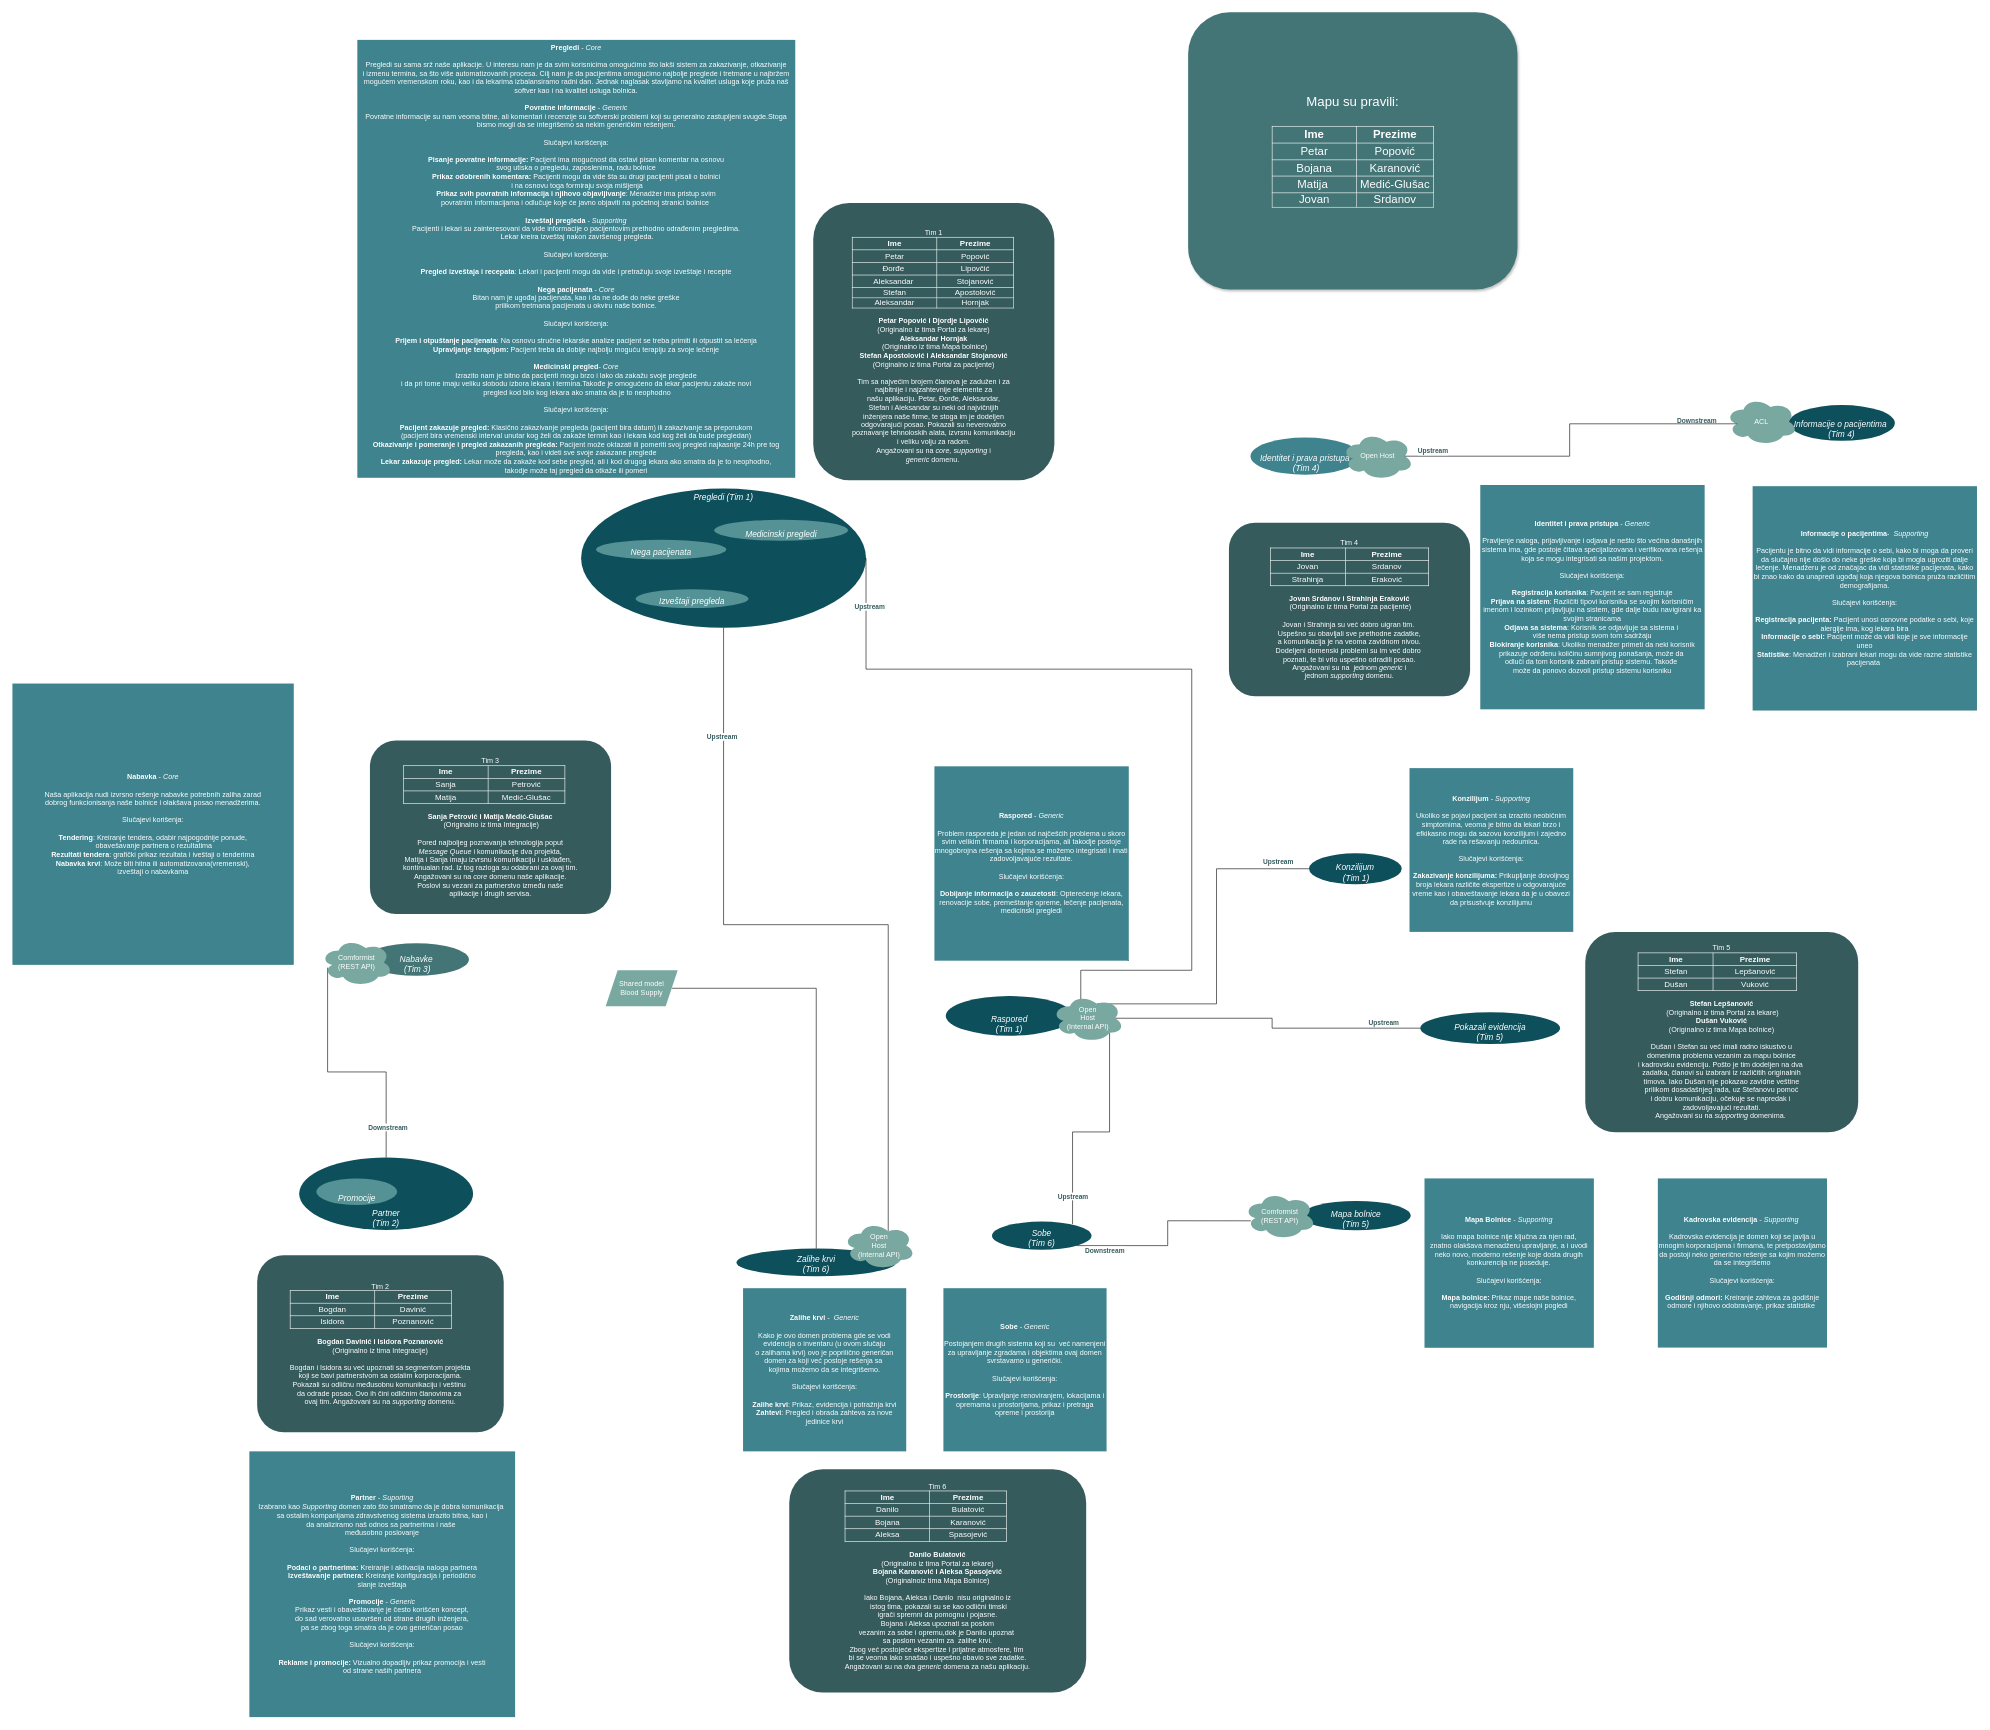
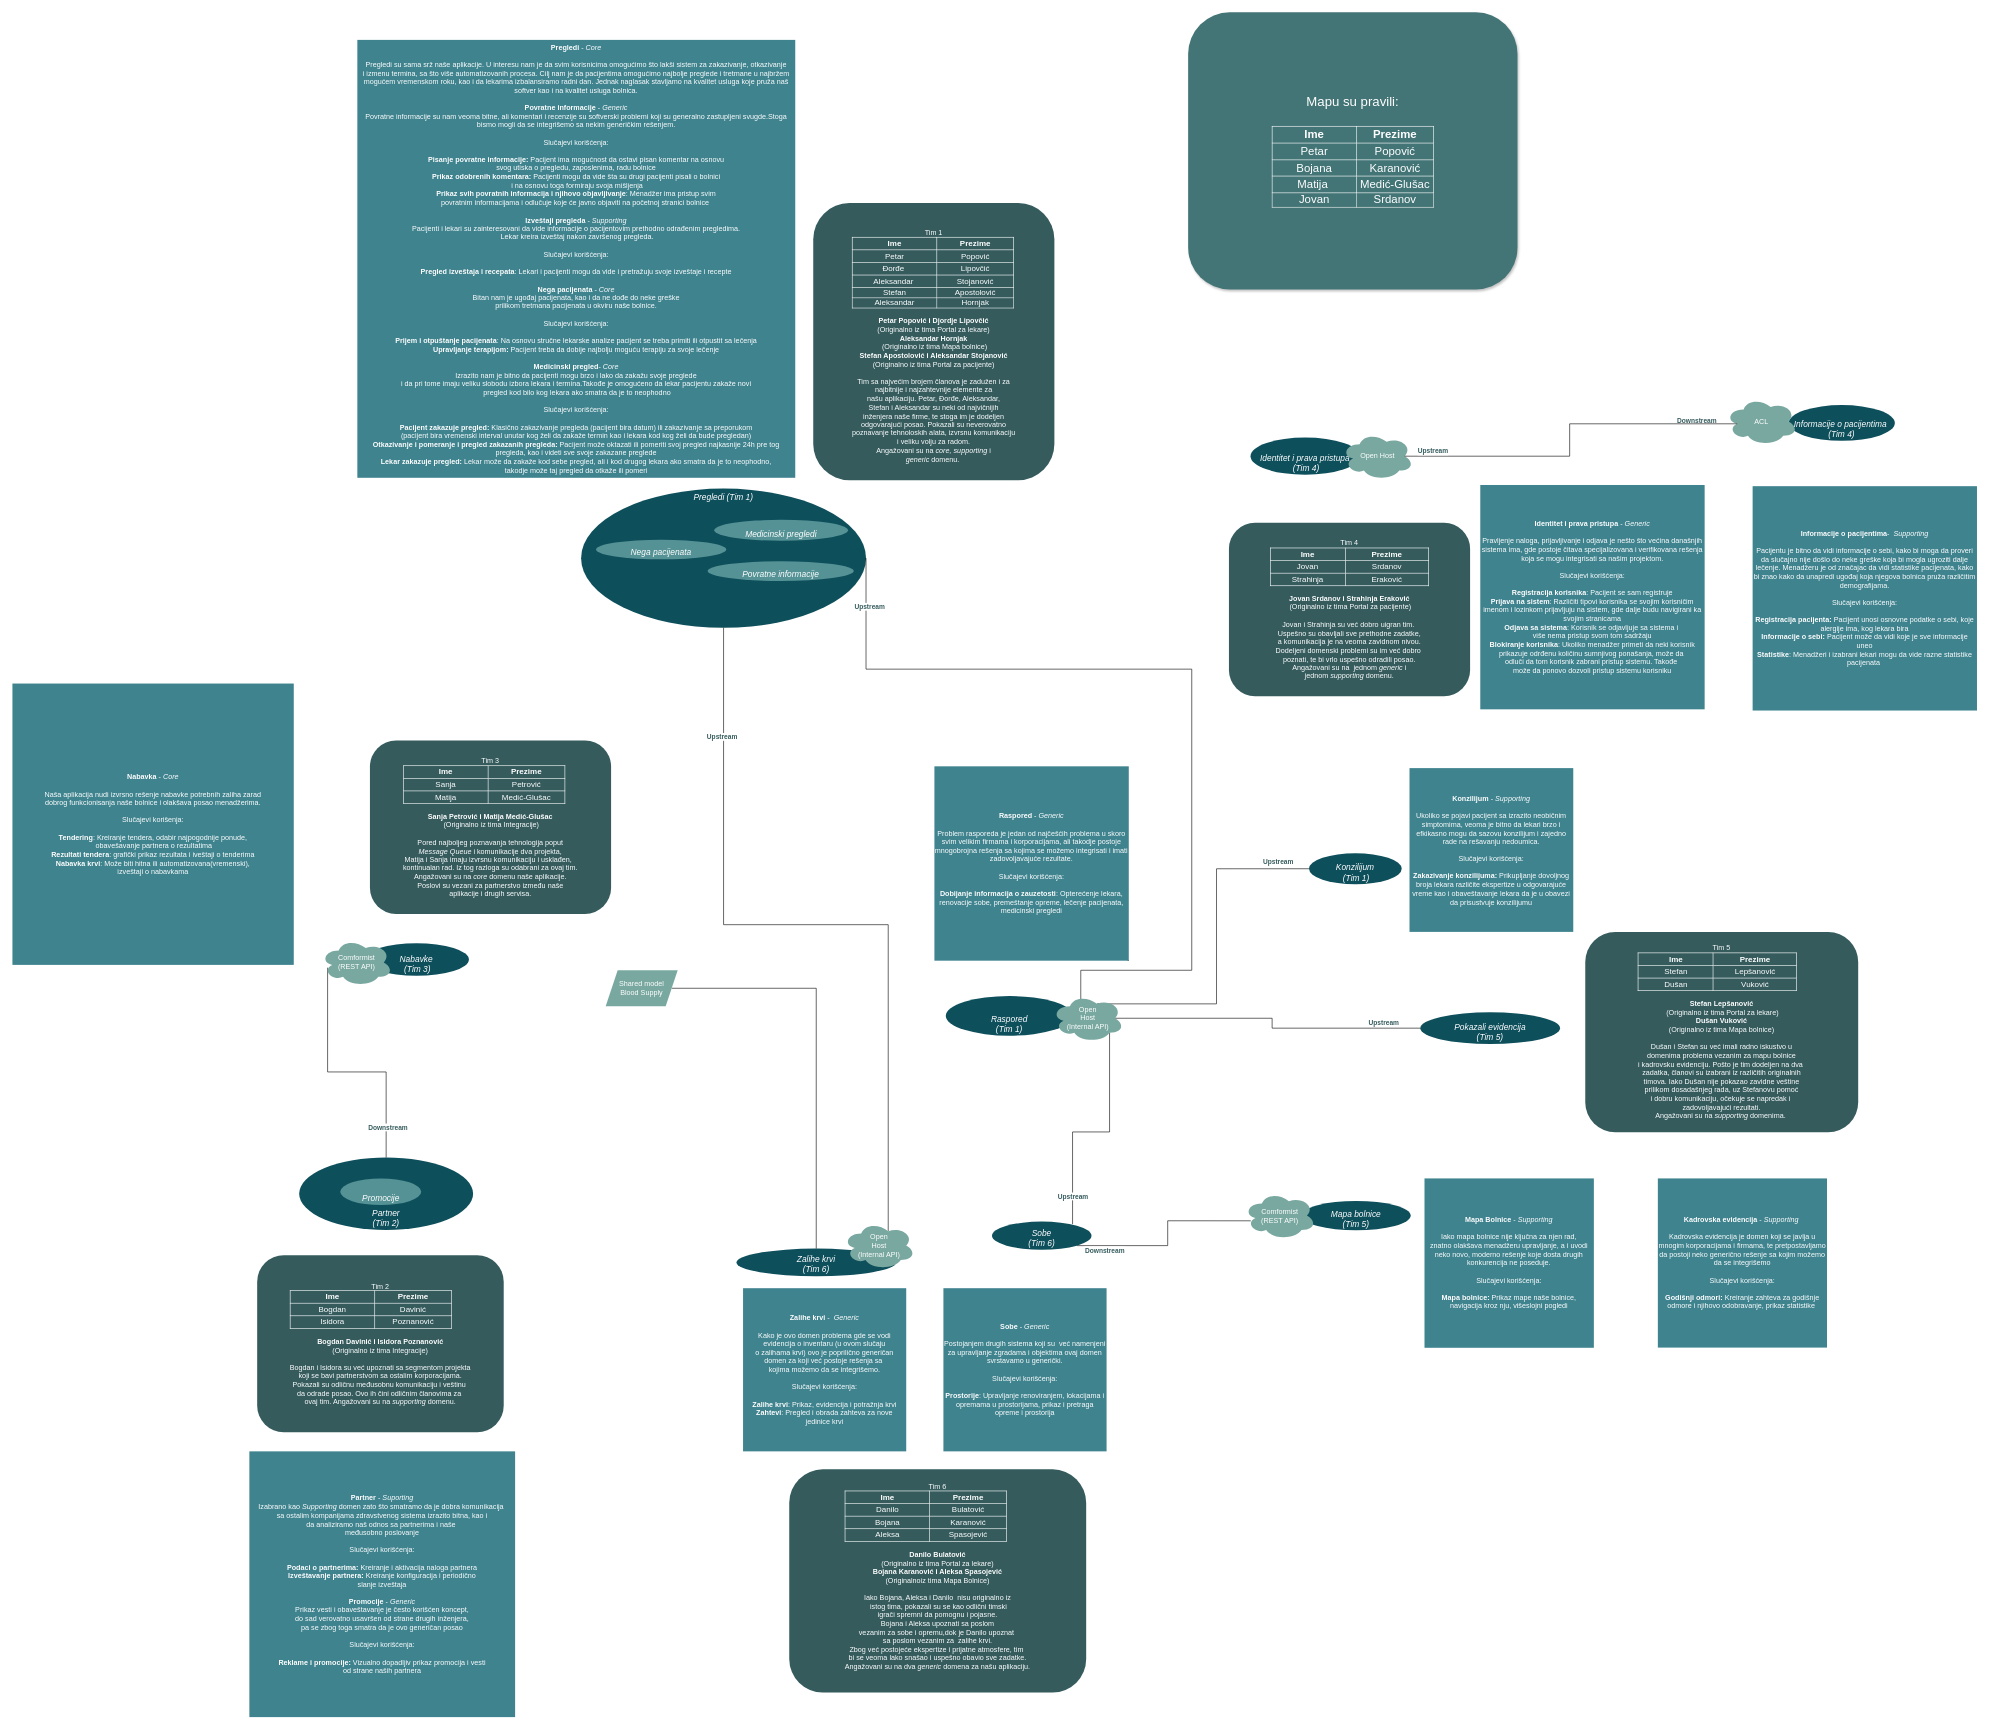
(1305, 456) -> (1305, 456)
none -> (781, 571)
(692, 599) -> none
(416, 960) -> (416, 960)
(357, 1192) -> (381, 1192)
